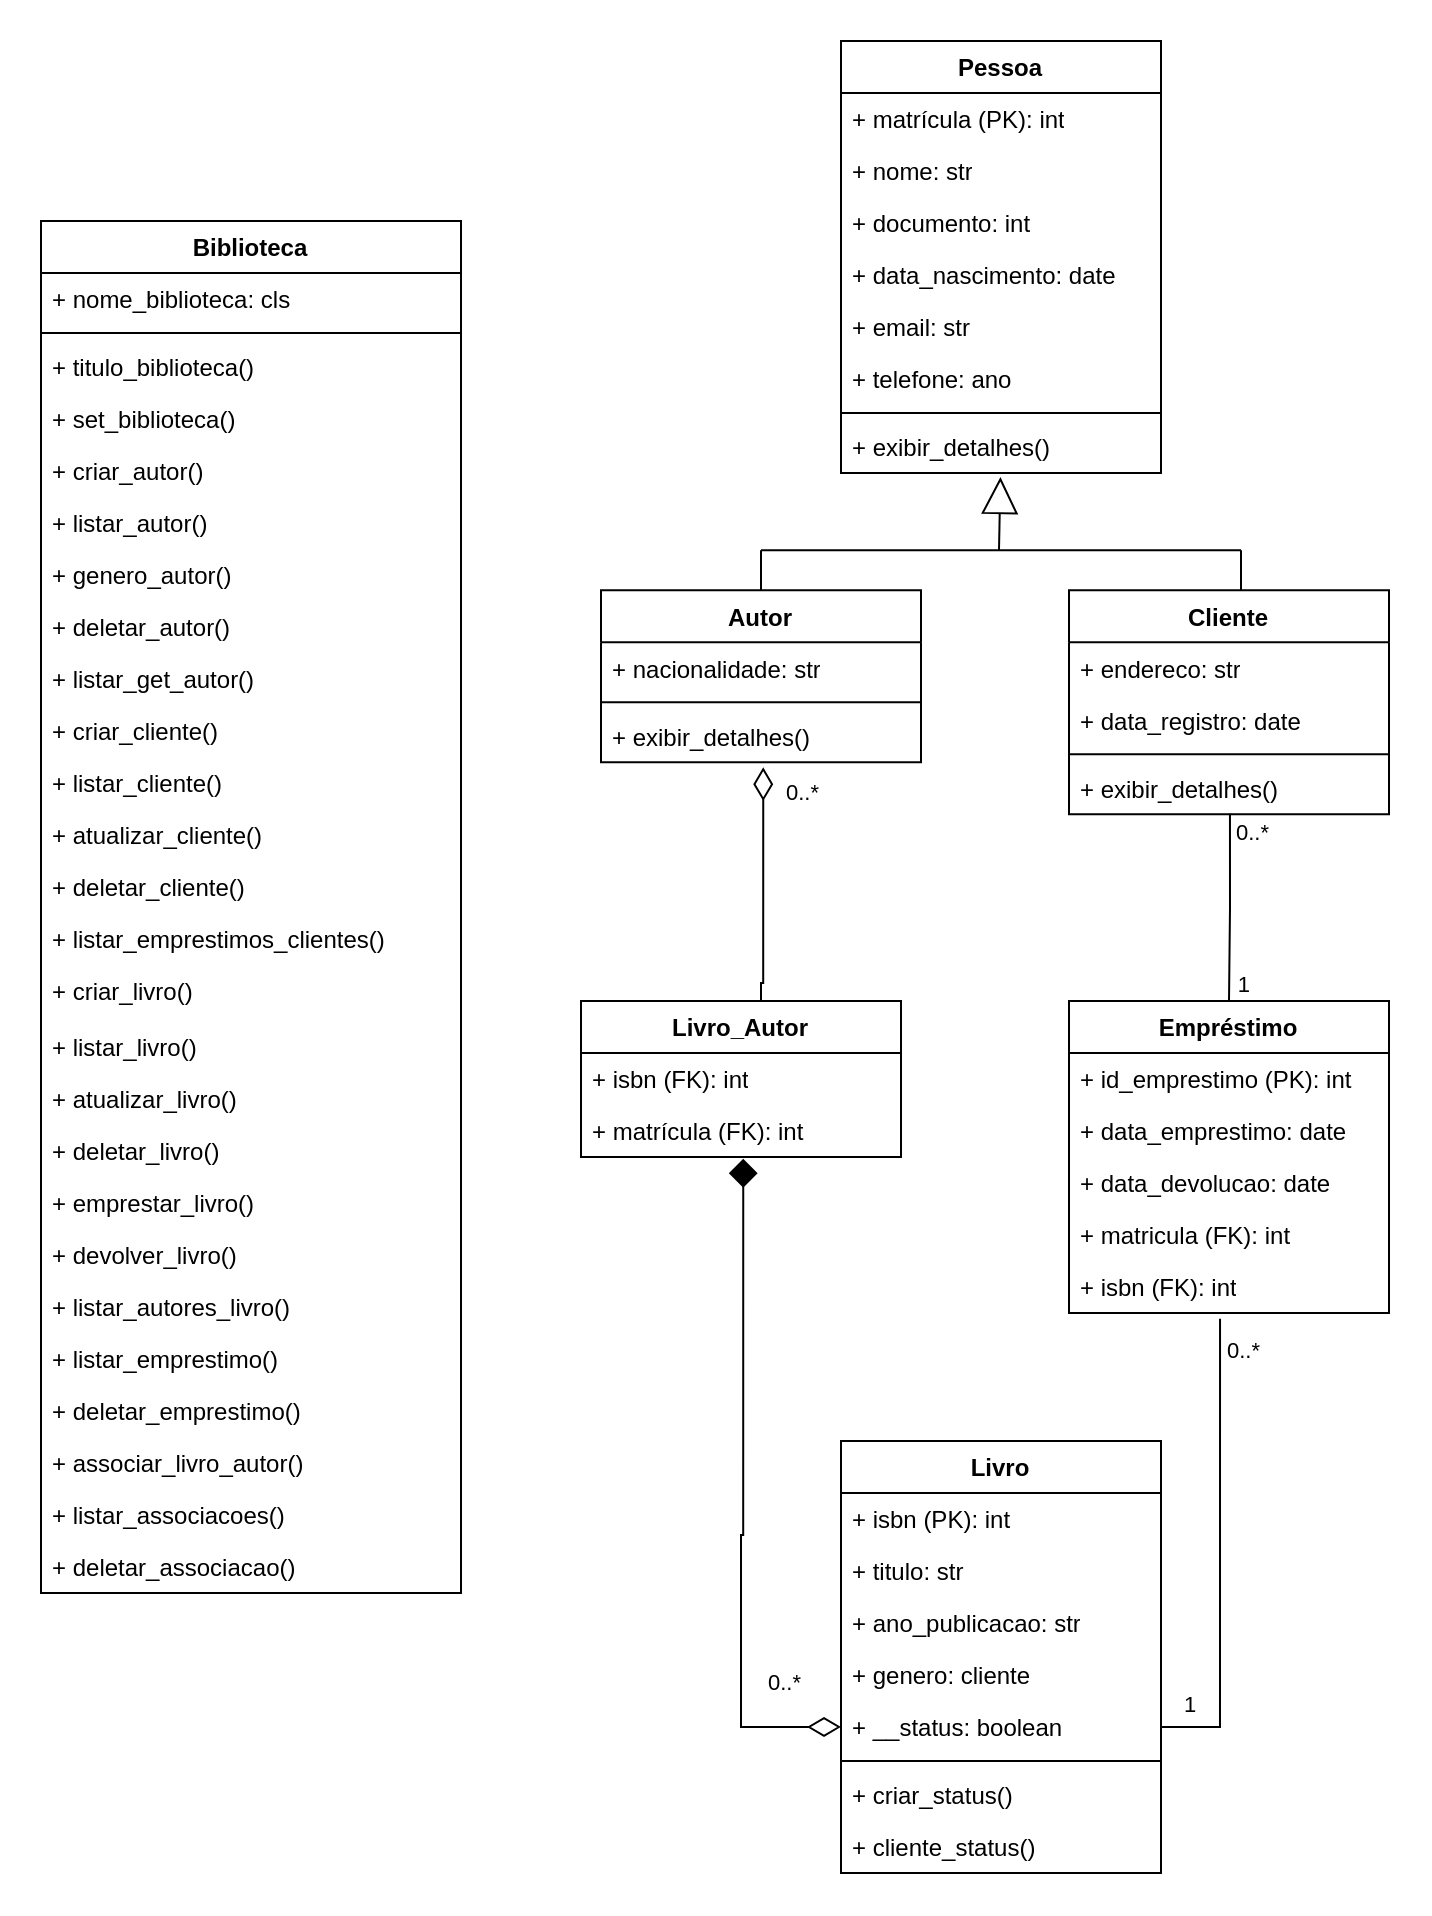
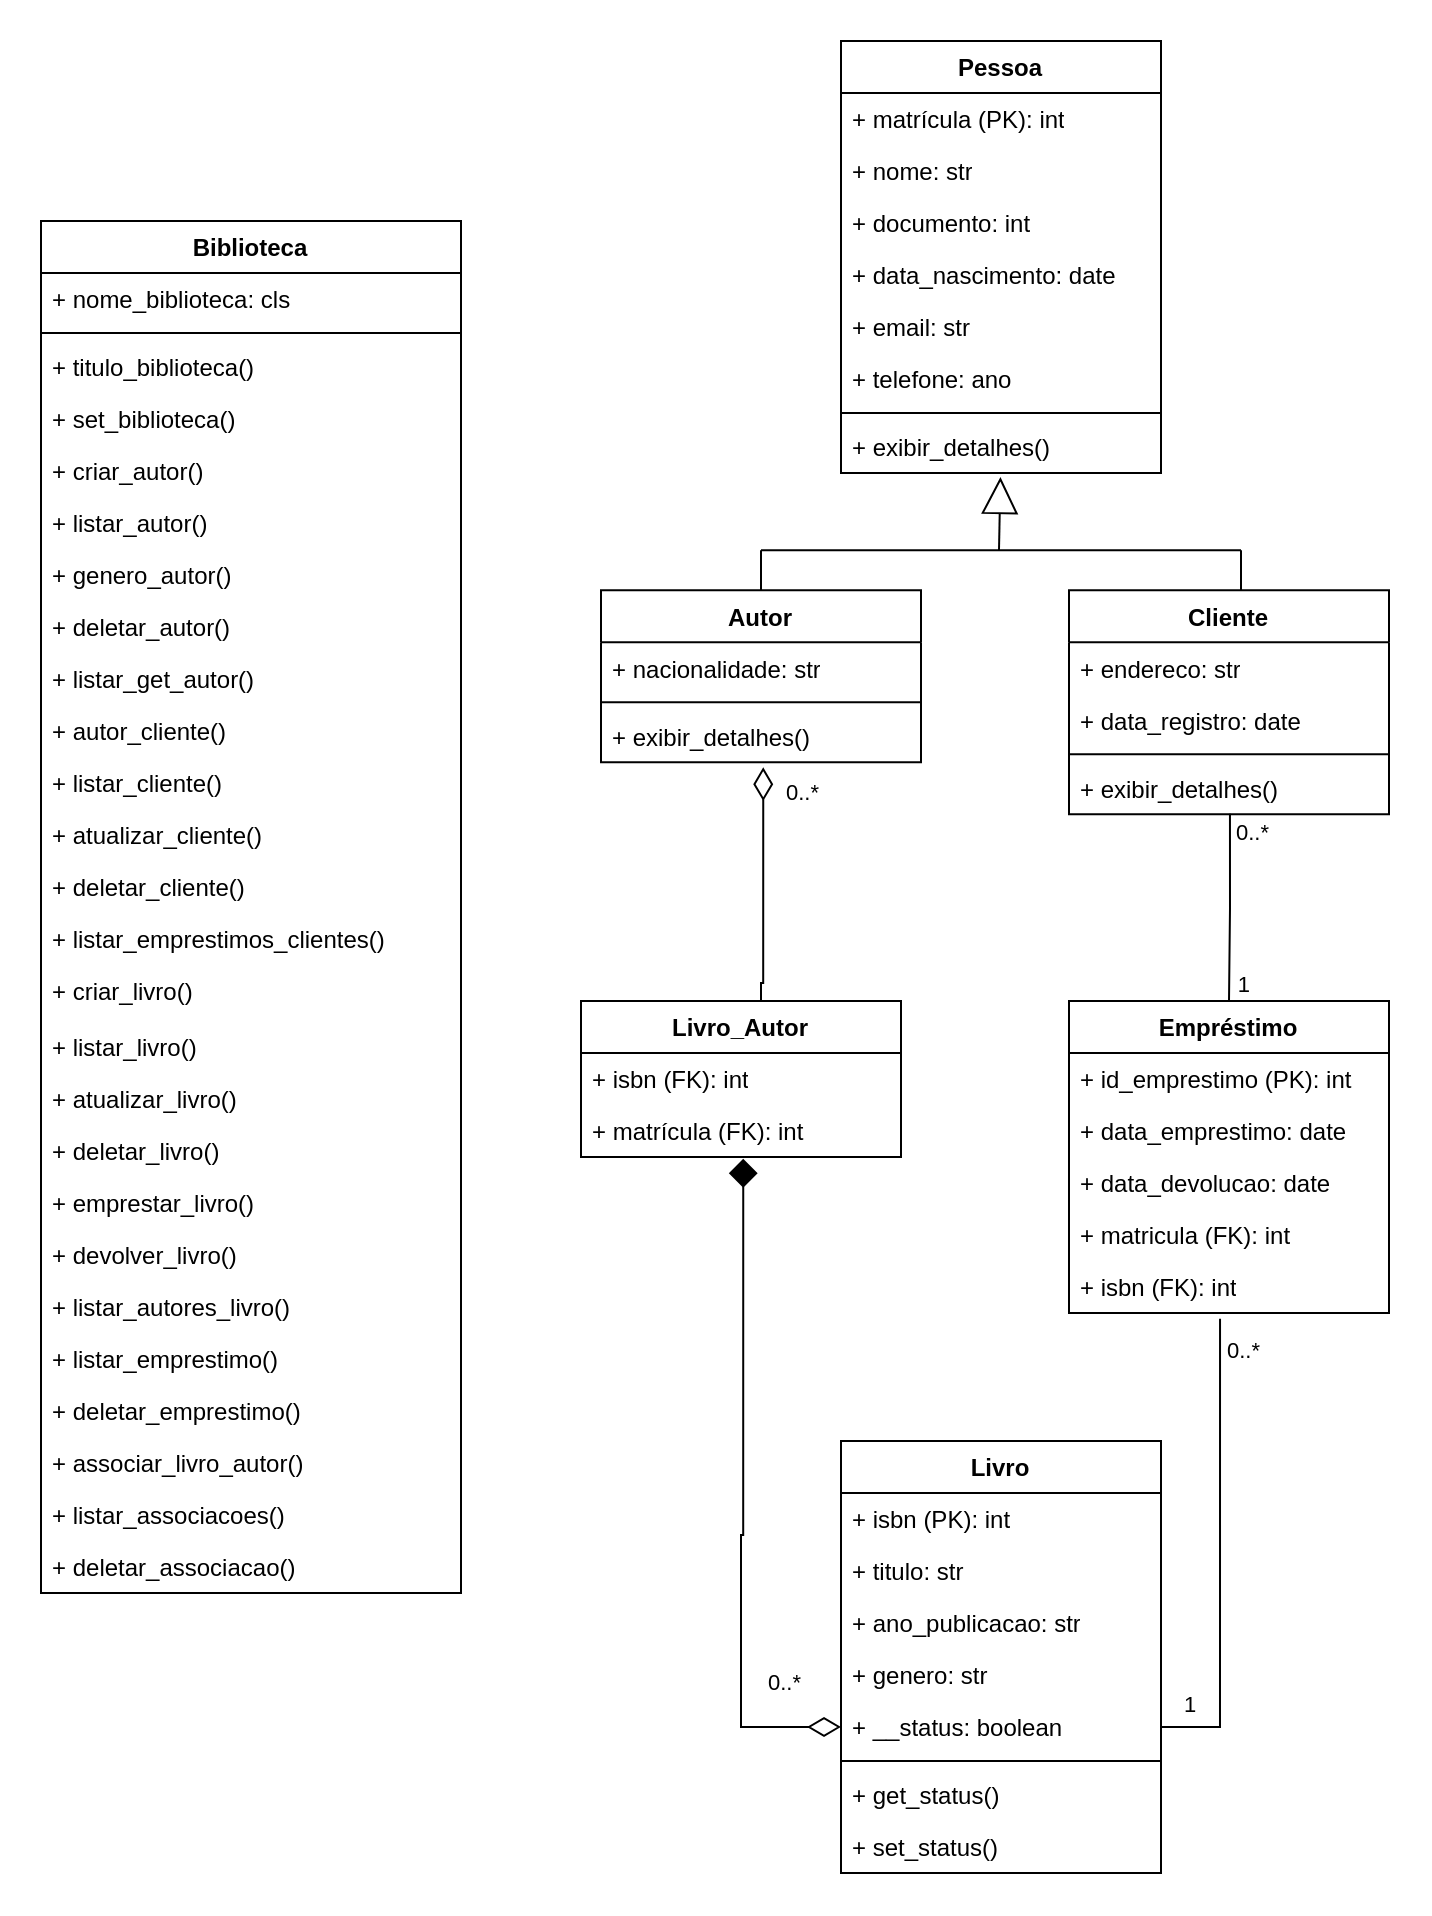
(155, 733) -> (158, 733)
(952, 1677) -> (931, 1677)
(954, 1797) -> (944, 1797)
(965, 1849) -> (944, 1849)
